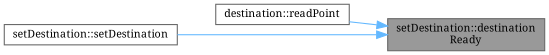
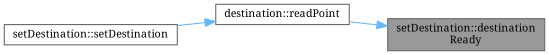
(277, 35) -> (191, 24)
